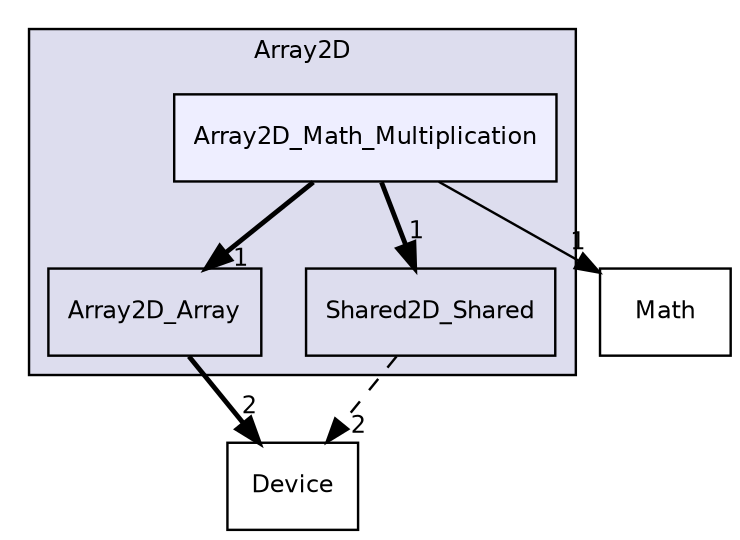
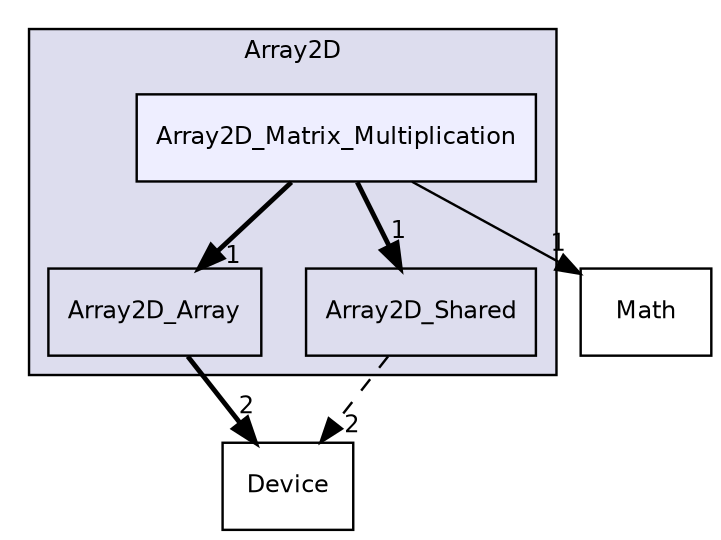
(365, 138) -> (336, 138)
(431, 312) -> (421, 312)
